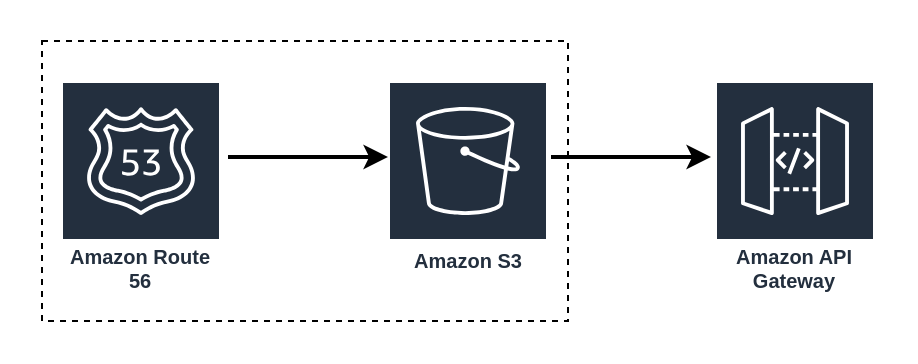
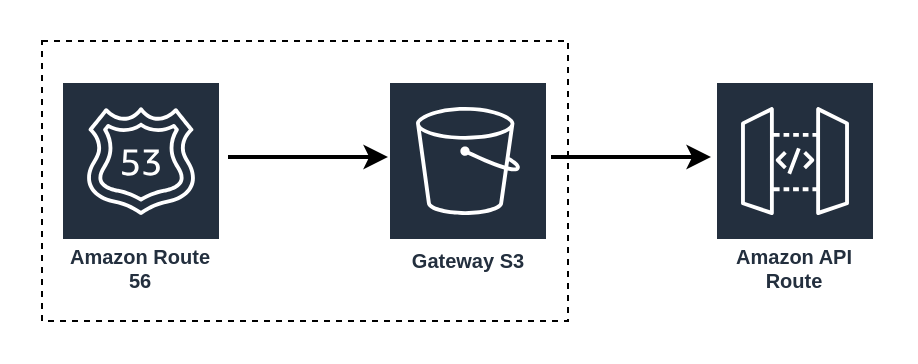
(469, 261) -> (469, 261)
(795, 269) -> (795, 269)
